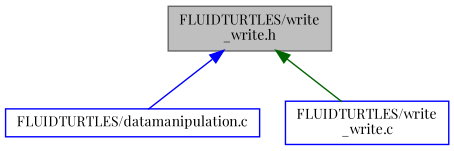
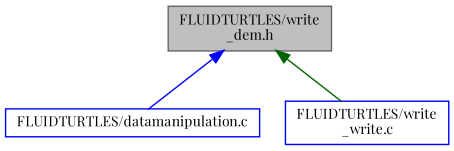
(250, 29) -> (250, 29)
